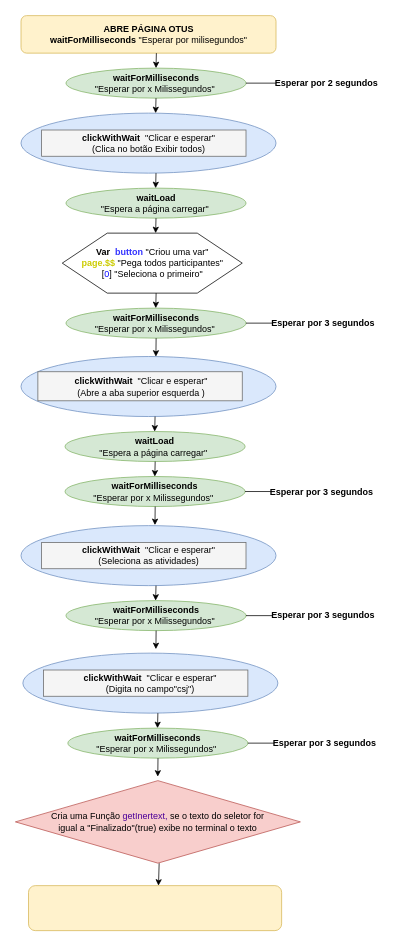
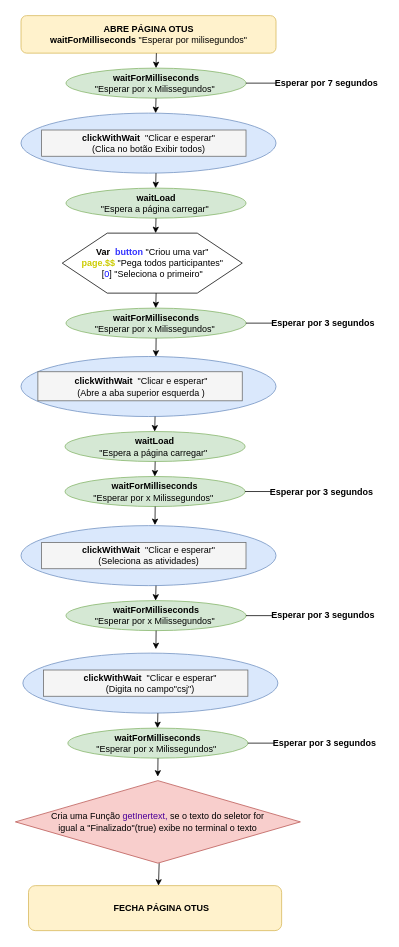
(327, 83) -> (327, 83)
none -> (162, 908)
